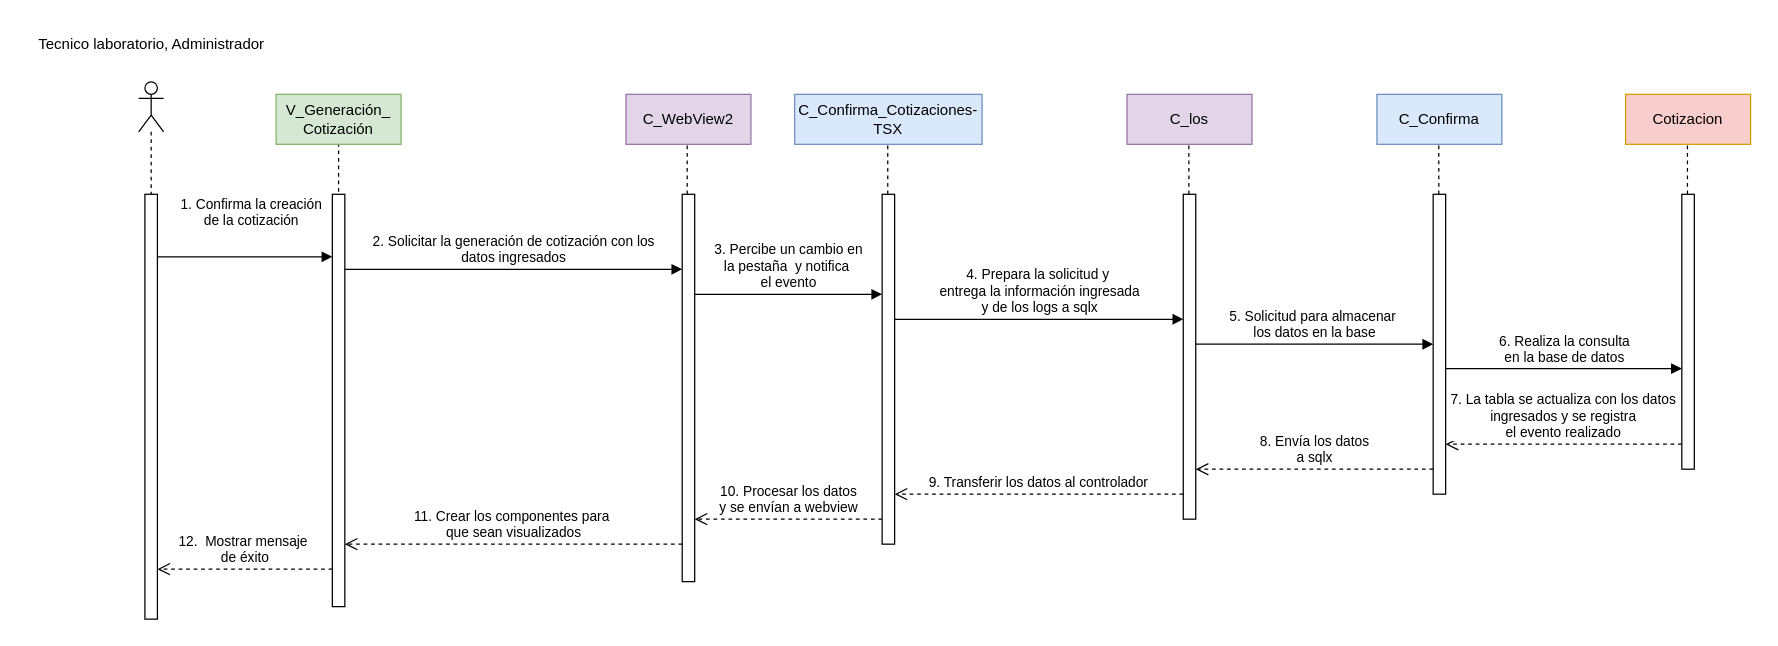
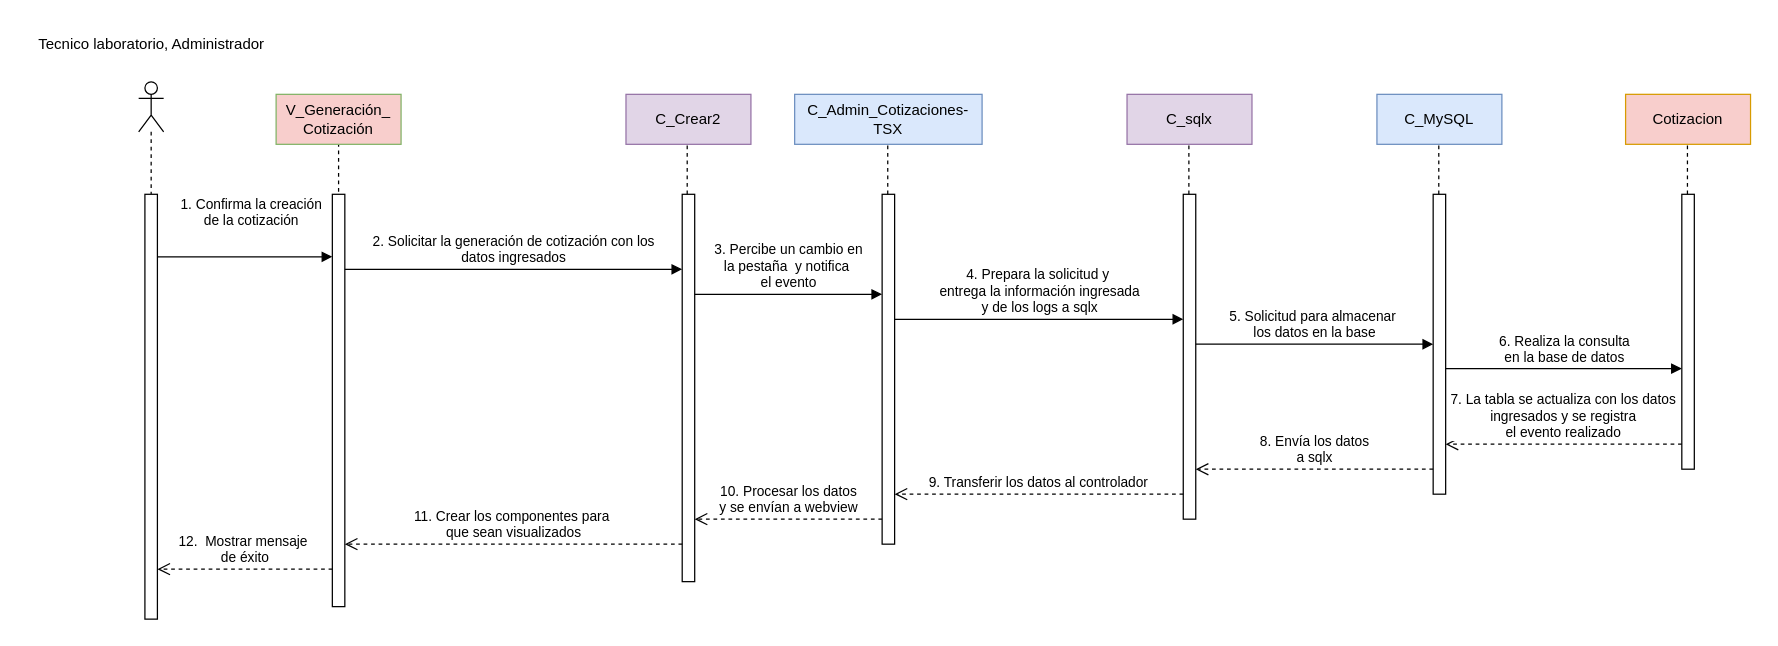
(338, 119) -> (338, 119)
(688, 119) -> (688, 119)
(888, 119) -> (888, 119)
(1189, 119) -> (1189, 119)
(1439, 119) -> (1439, 119)
